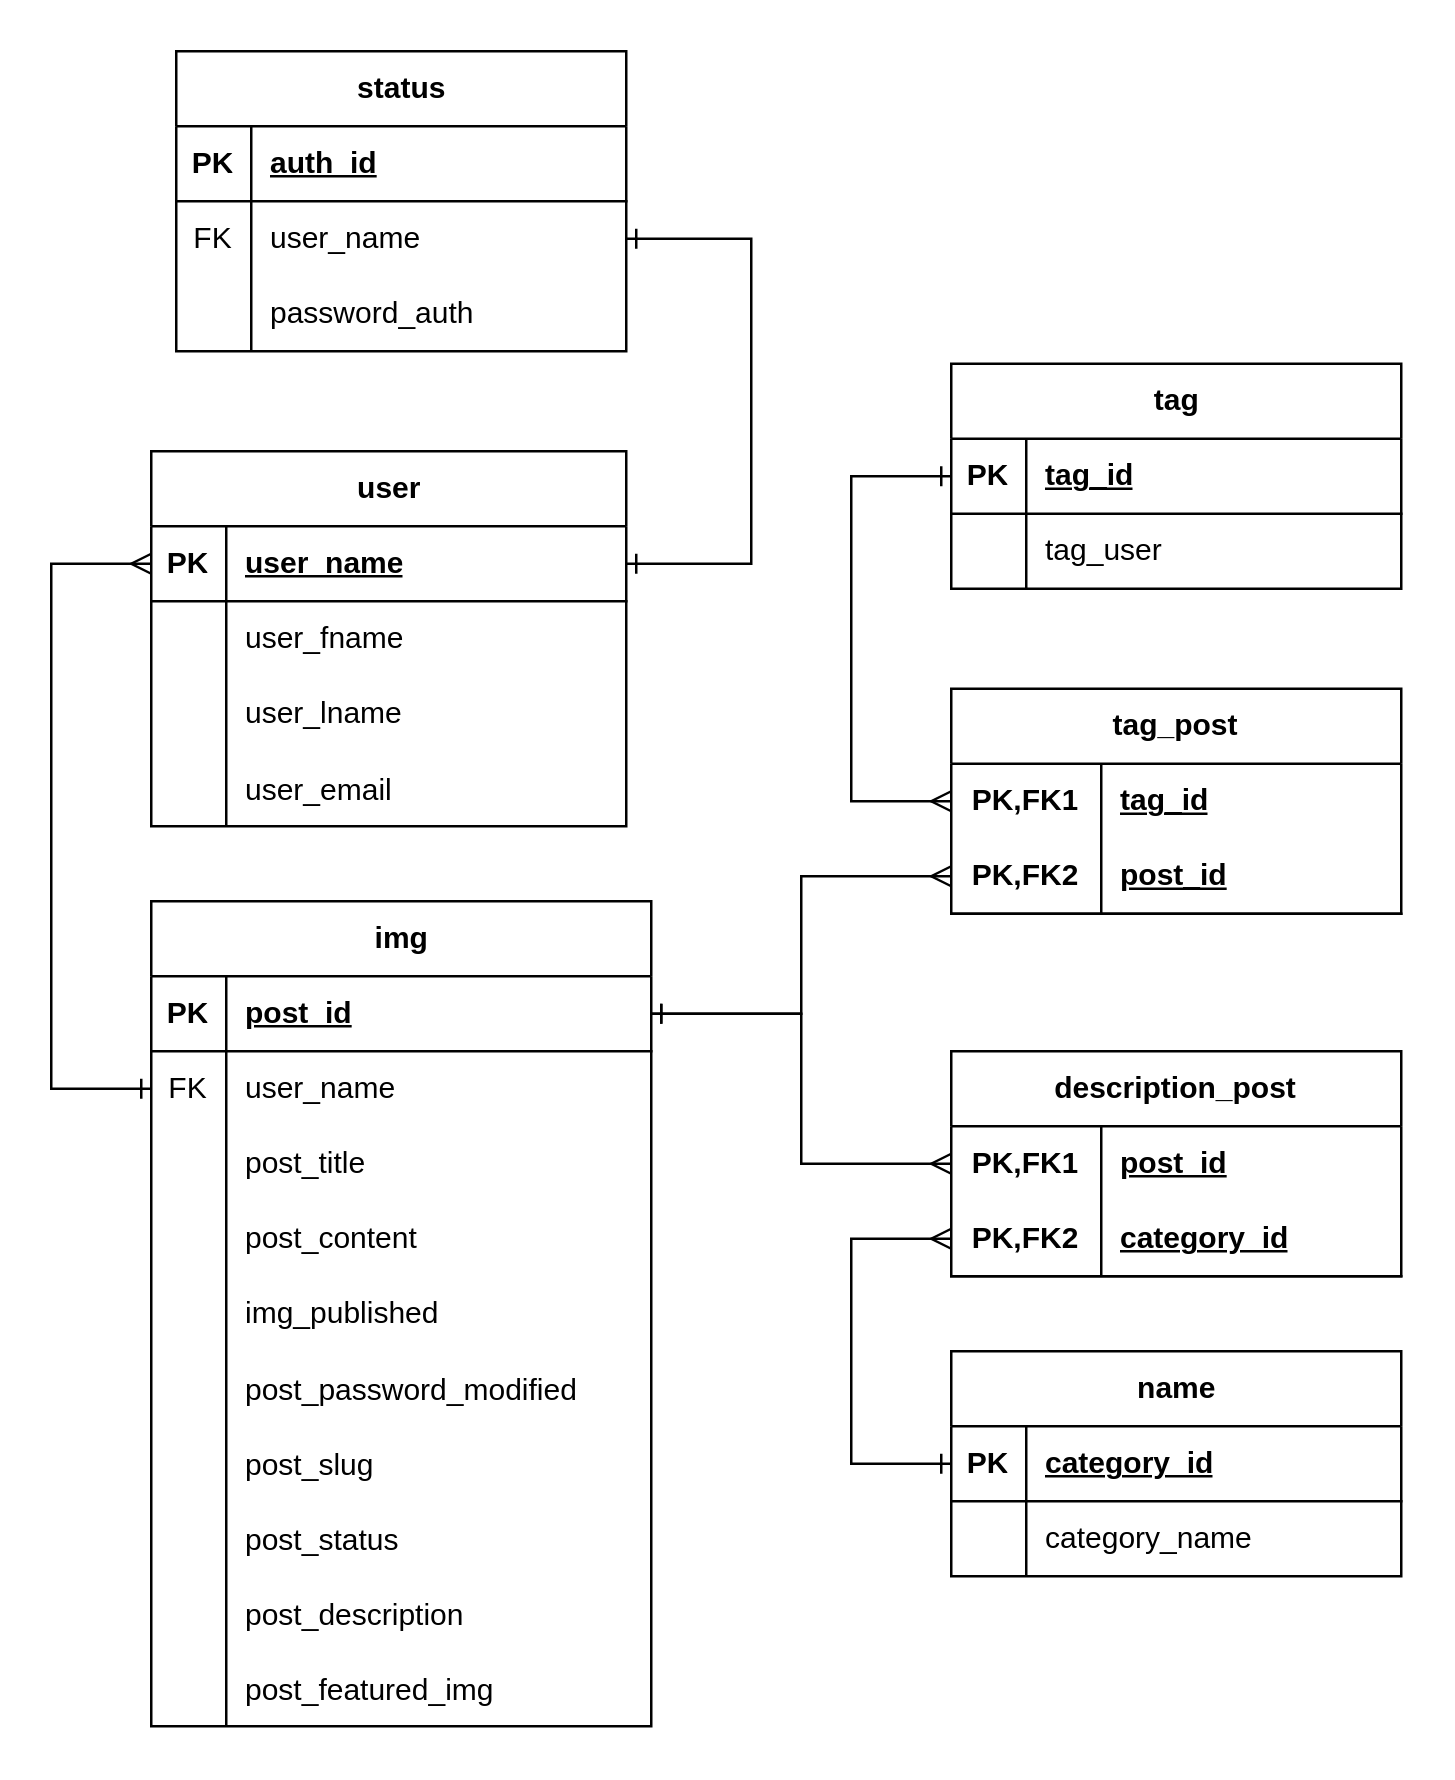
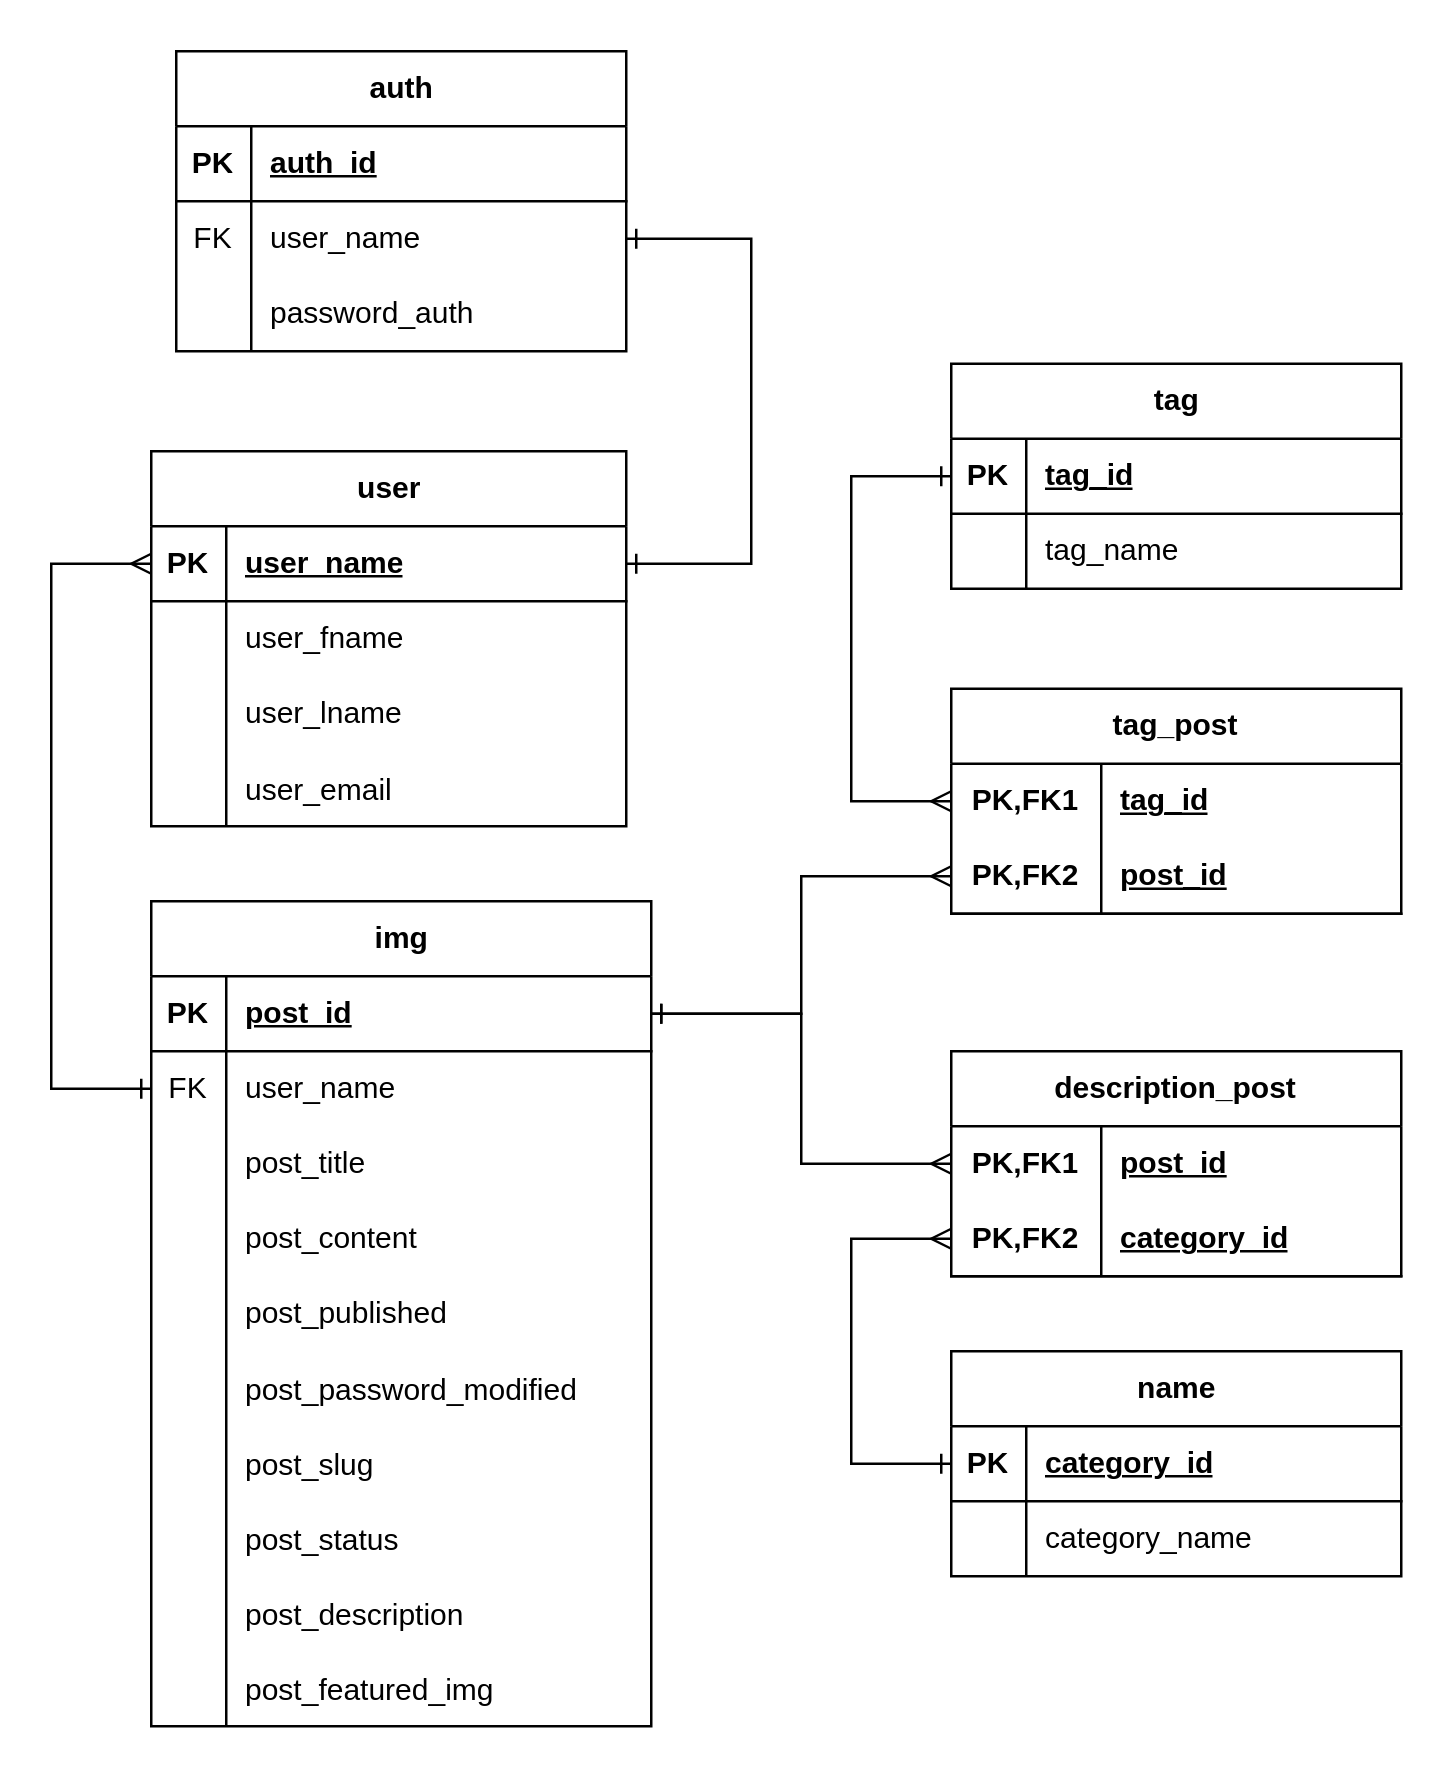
(403, 89) -> (403, 89)
(1113, 551) -> (1113, 551)
(344, 1314) -> (356, 1314)
